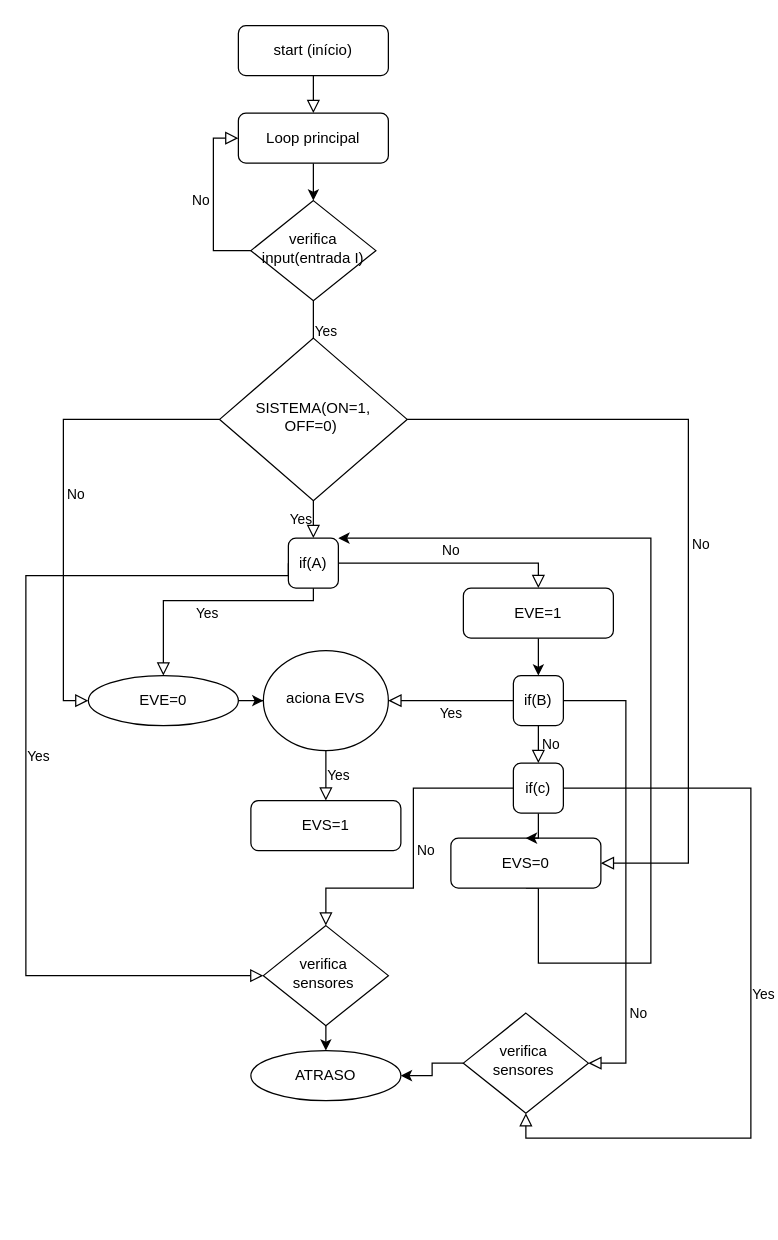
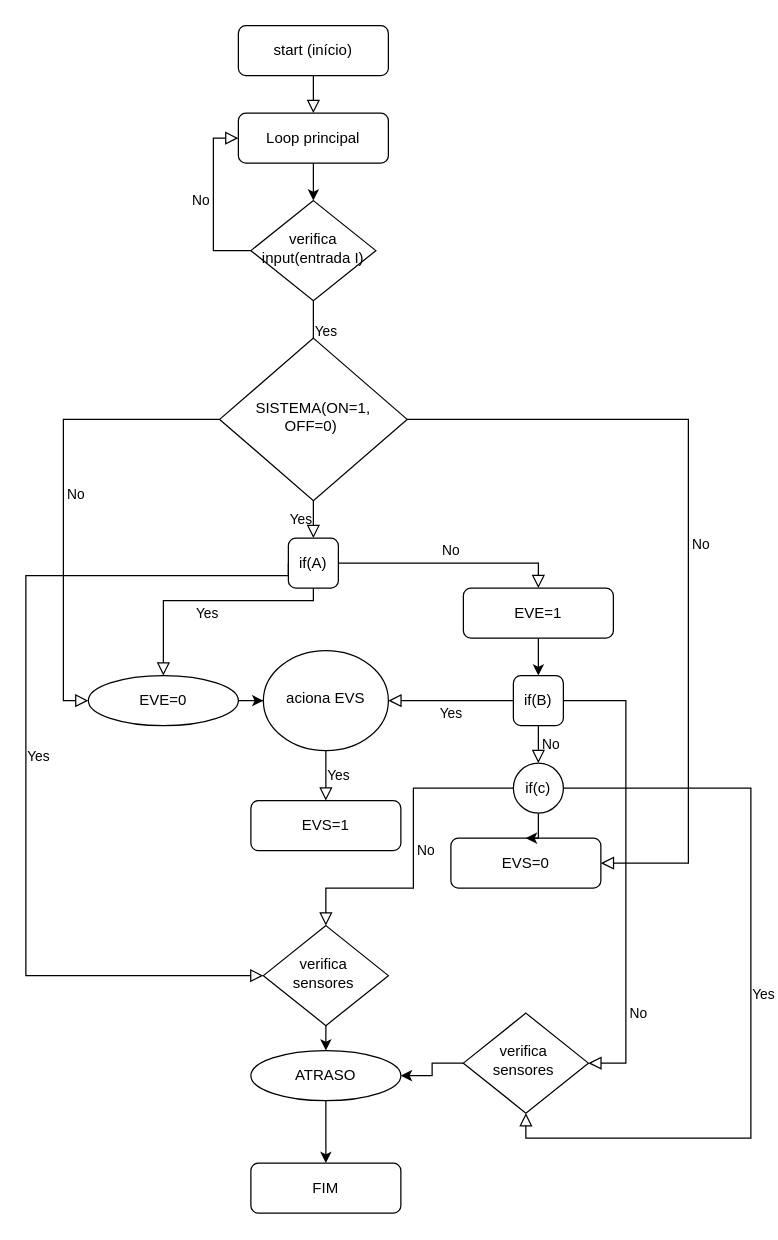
(651, 693) -> none
(538, 788) -> (538, 788)
none -> (326, 1128)
none -> (326, 1188)
